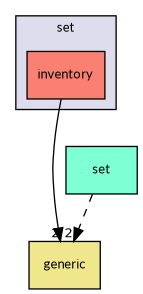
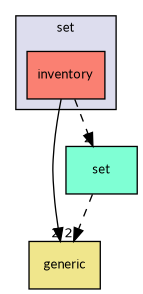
none -> (82, 117)
